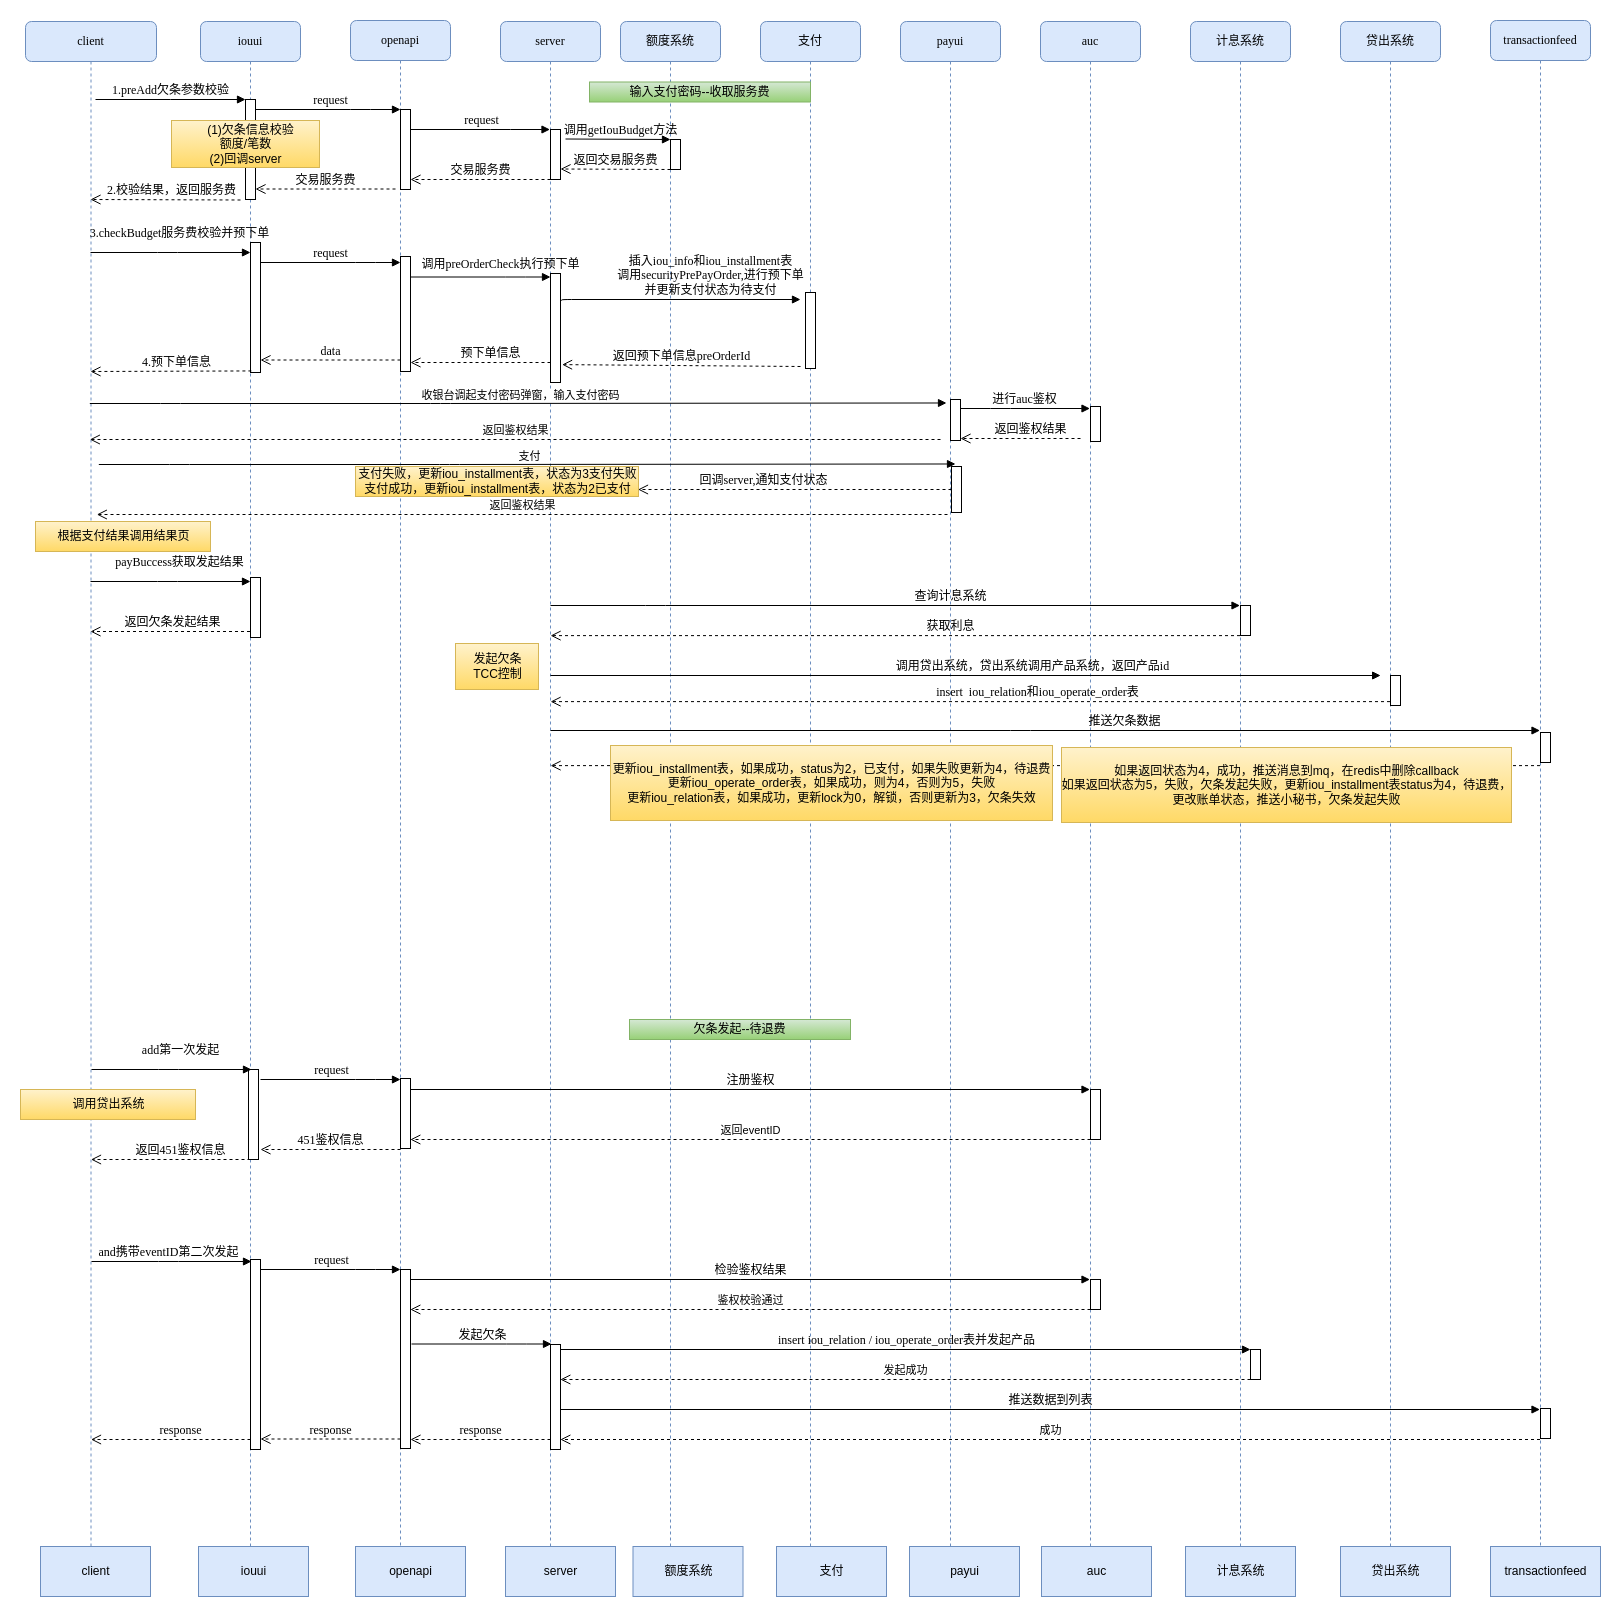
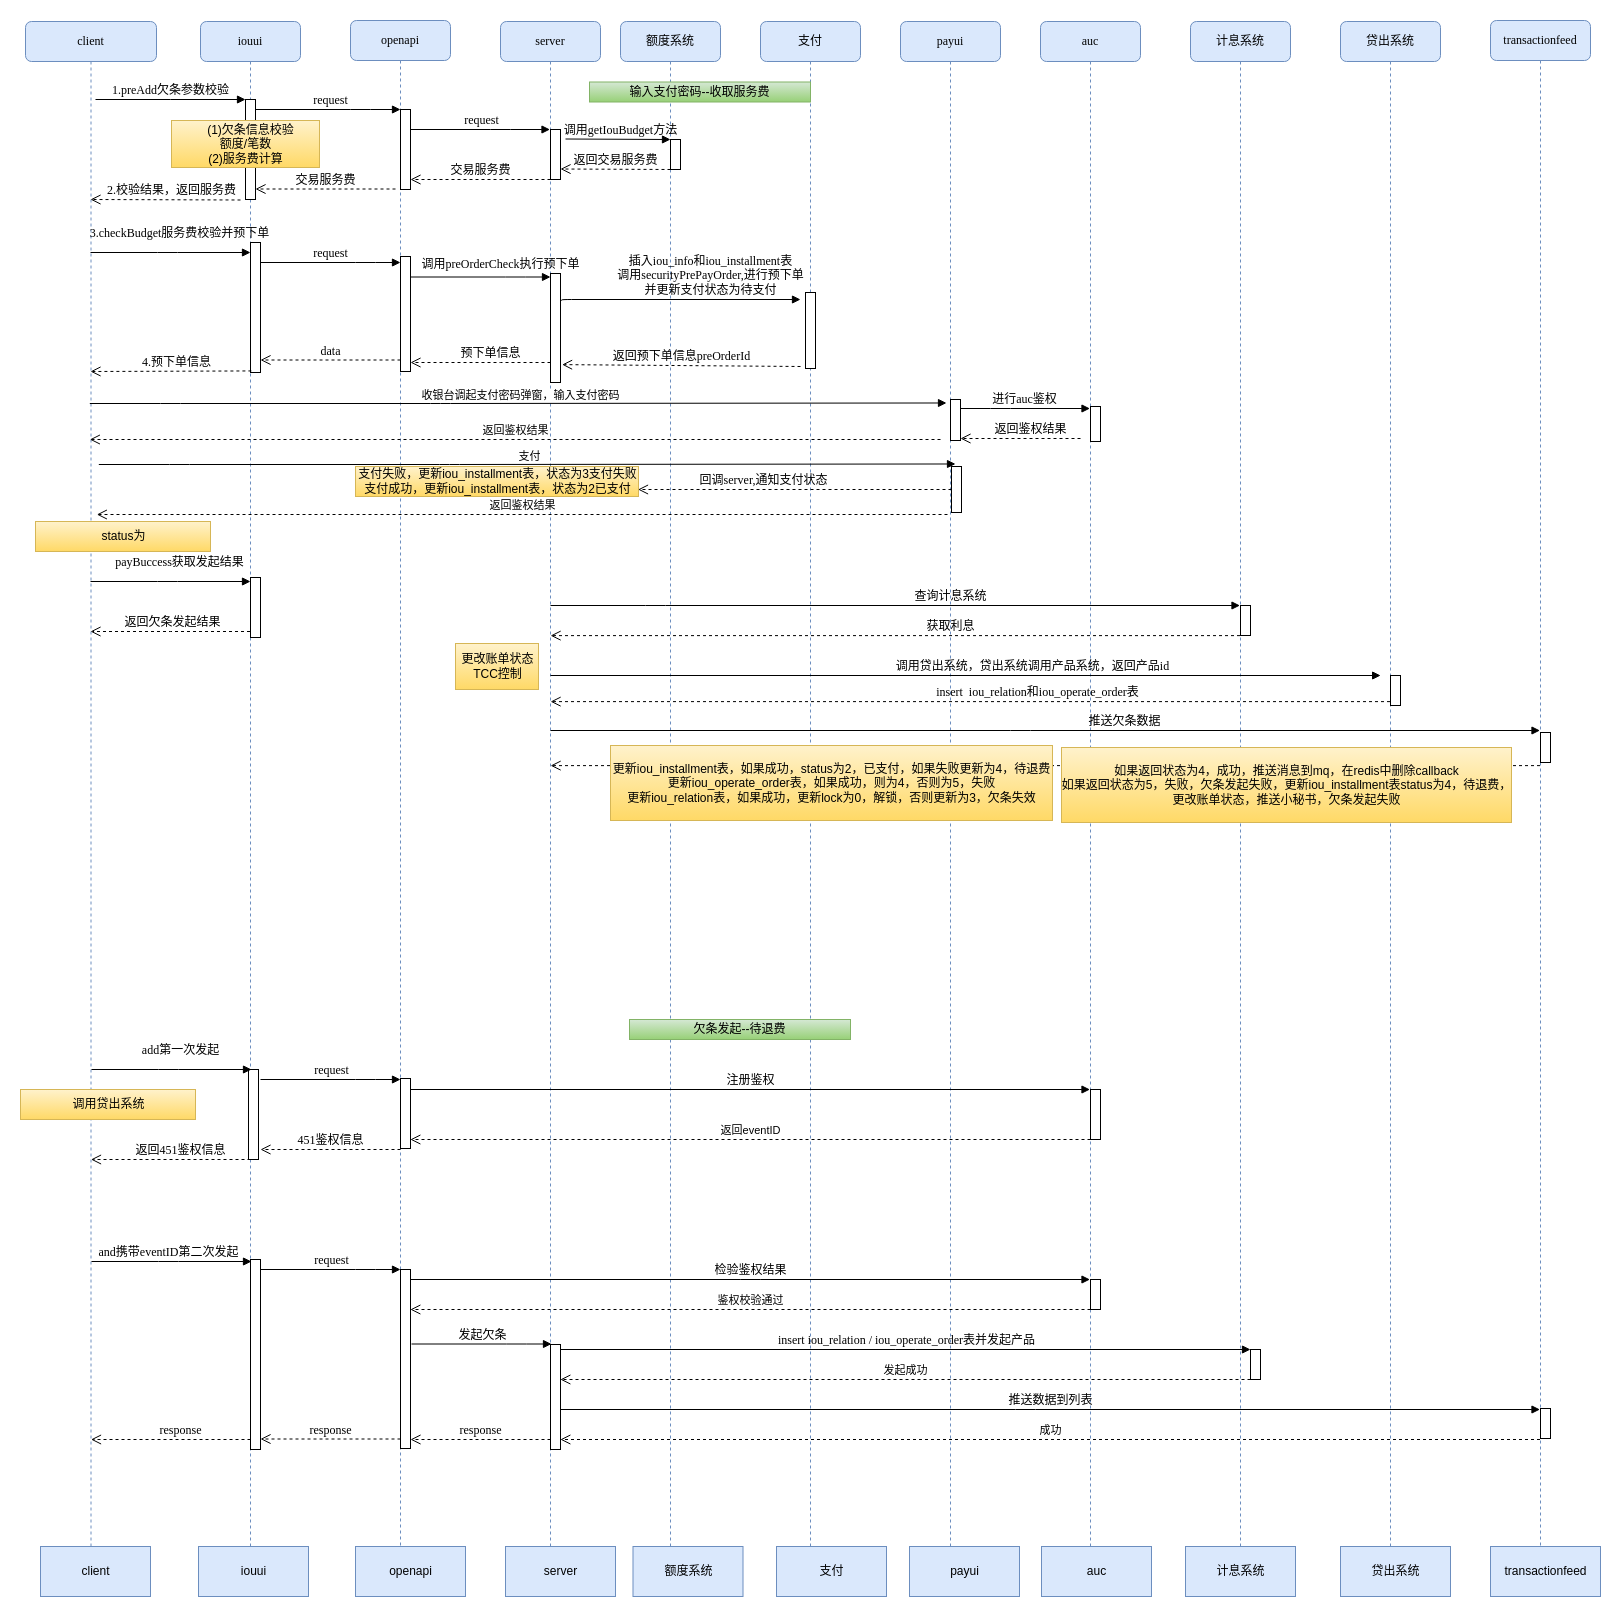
(246, 145) -> (246, 145)
(124, 537) -> (124, 537)
(498, 667) -> (498, 667)
